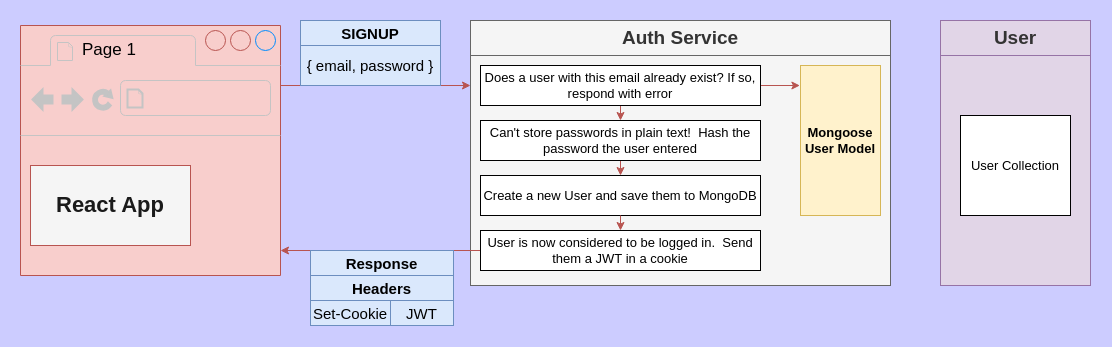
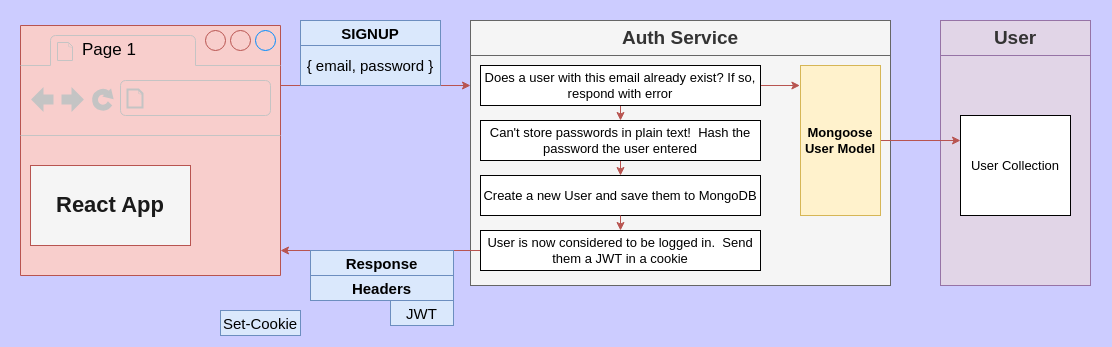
none -> (917, 141)
(351, 313) -> (261, 323)
